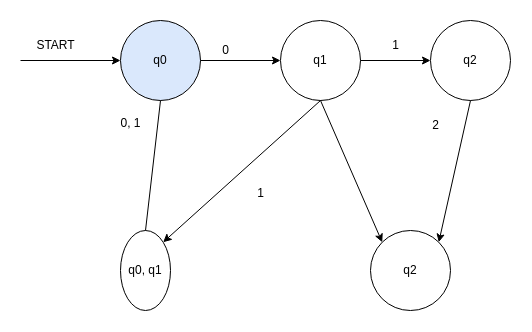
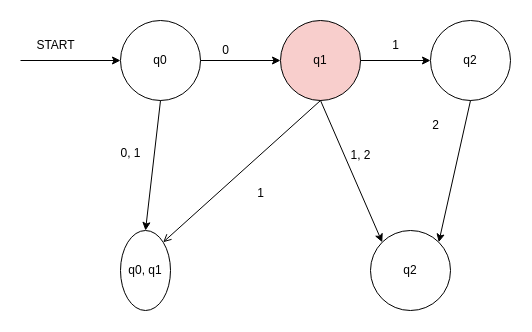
(161, 61) -> (161, 61)
(321, 61) -> (321, 61)
(131, 124) -> (131, 154)
none -> (361, 156)
(146, 225) -> (146, 222)
(169, 237) -> (168, 238)
